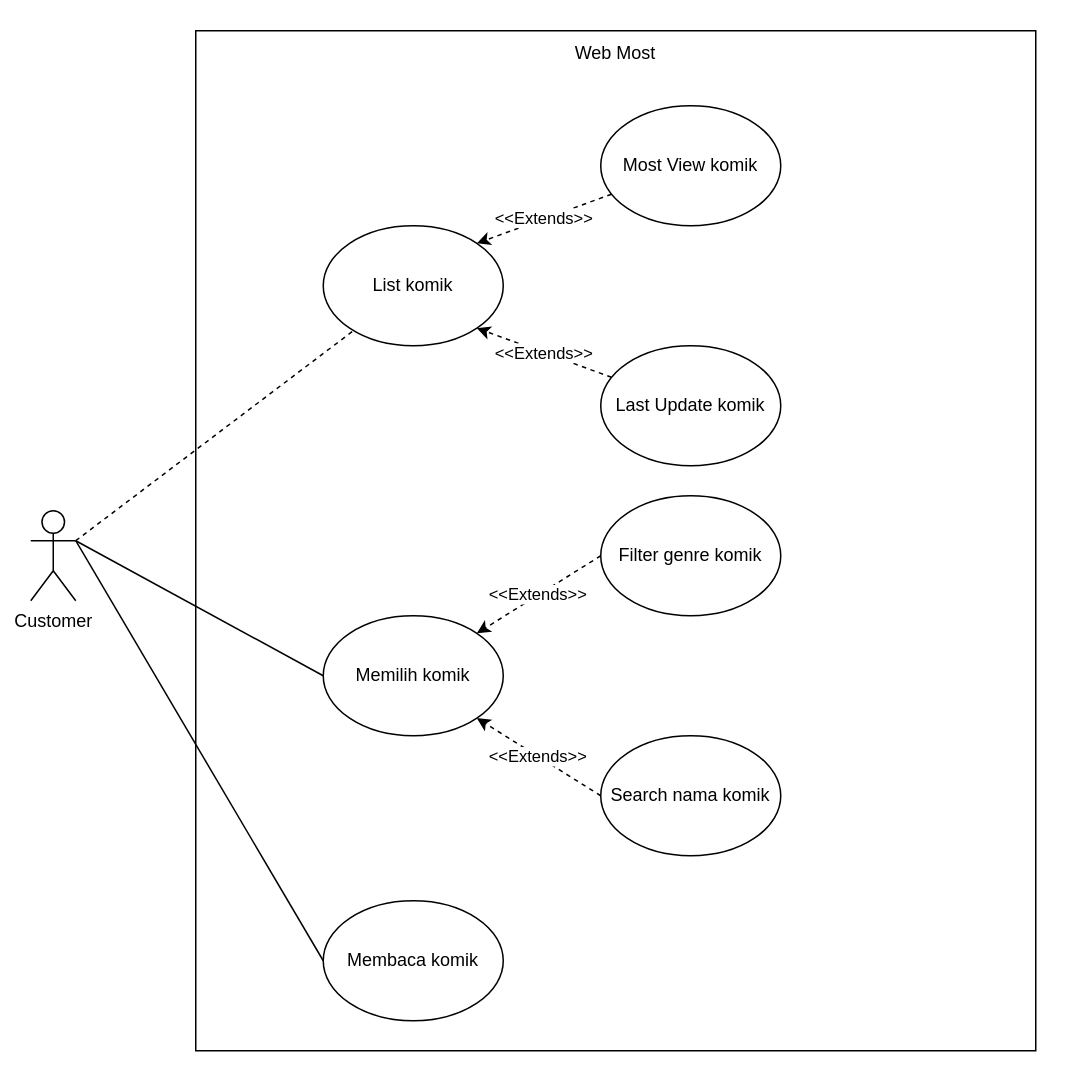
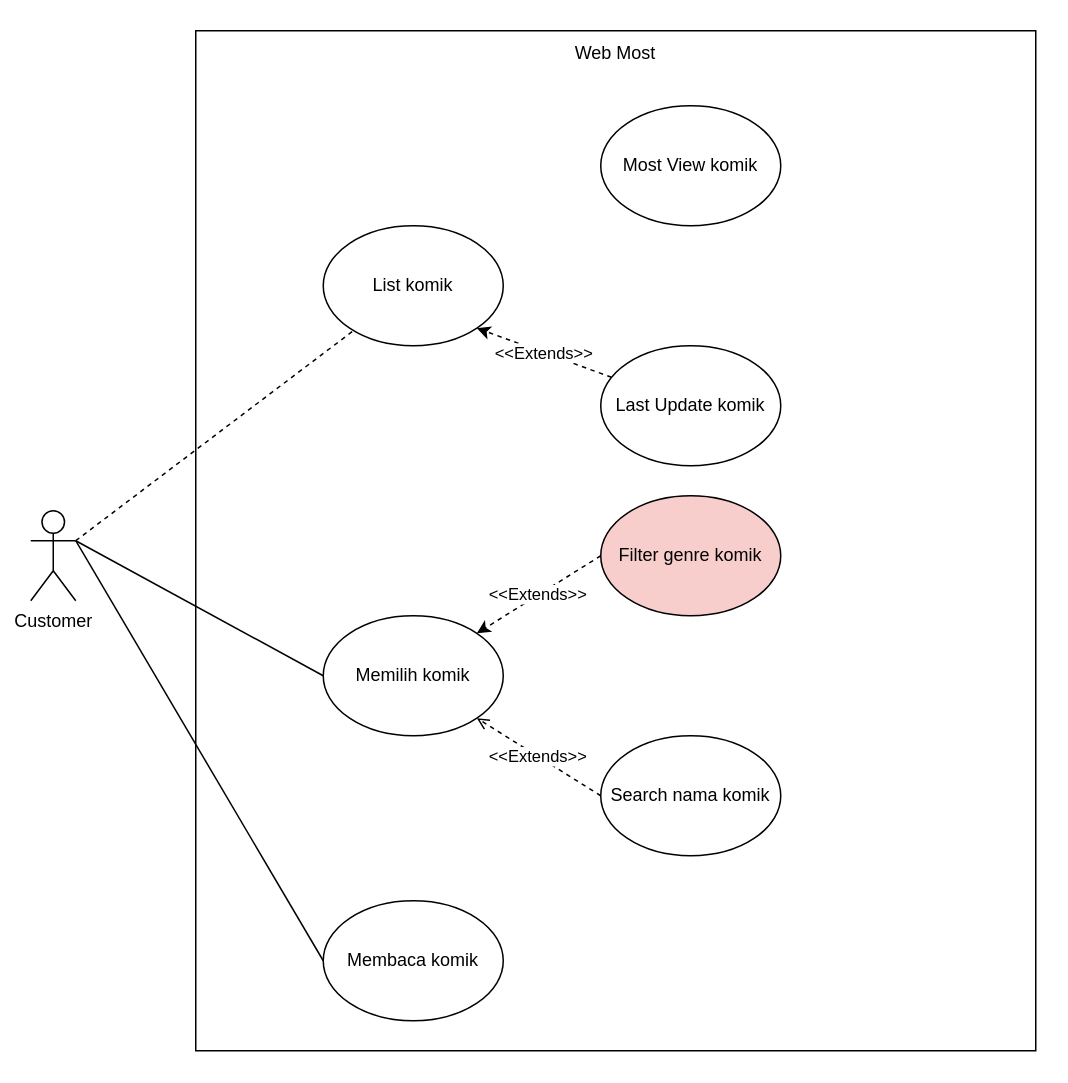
(549, 217) -> none
(691, 556) -> (691, 556)
(486, 724) -> (484, 723)
